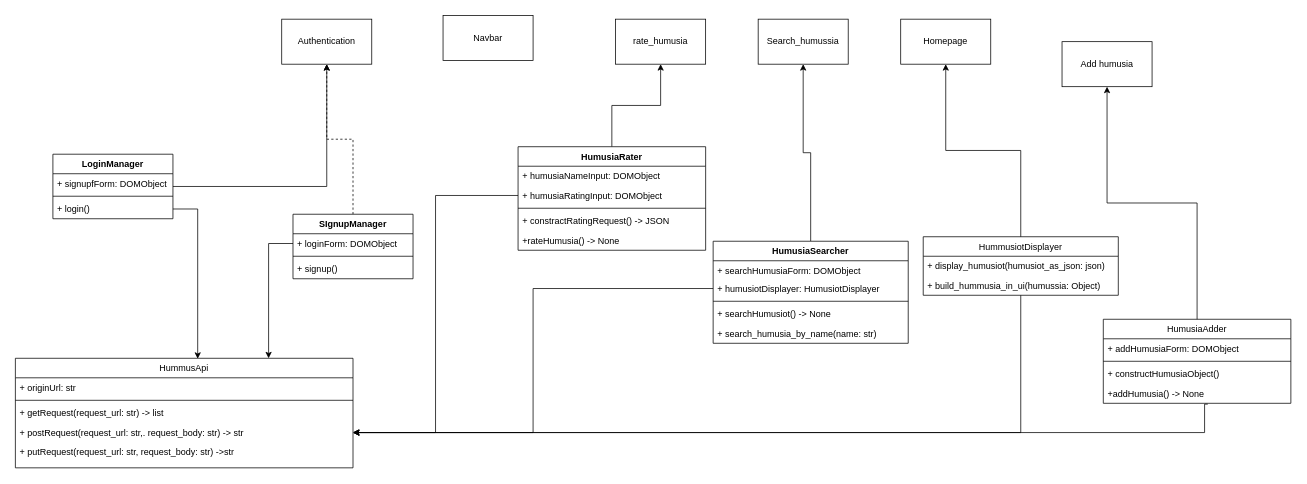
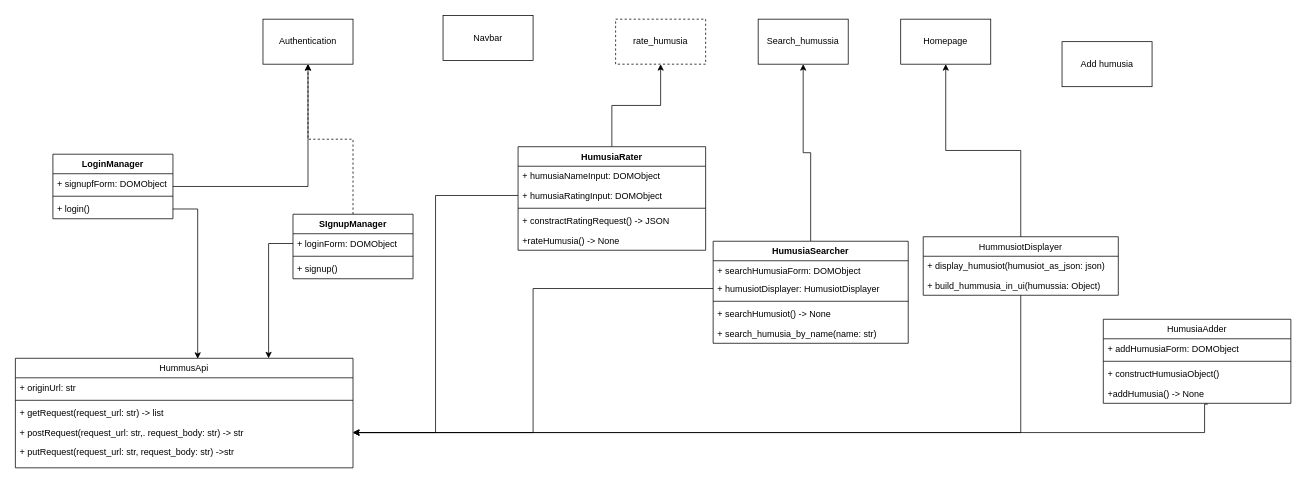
(327, 42) -> (308, 42)
(660, 42) -> (660, 42)
(1197, 203) -> none
